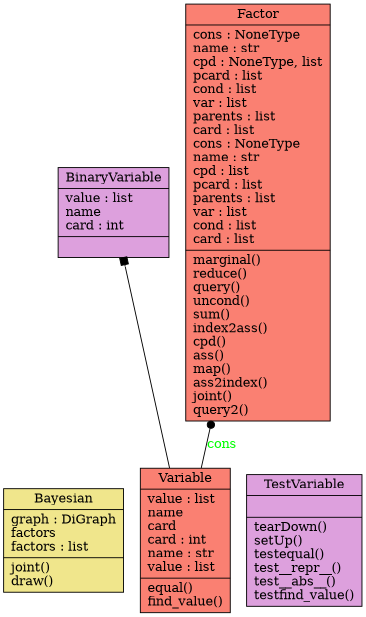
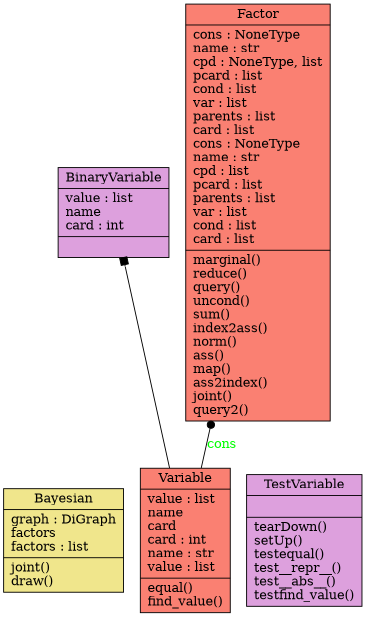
(210, 342) -> (215, 342)
